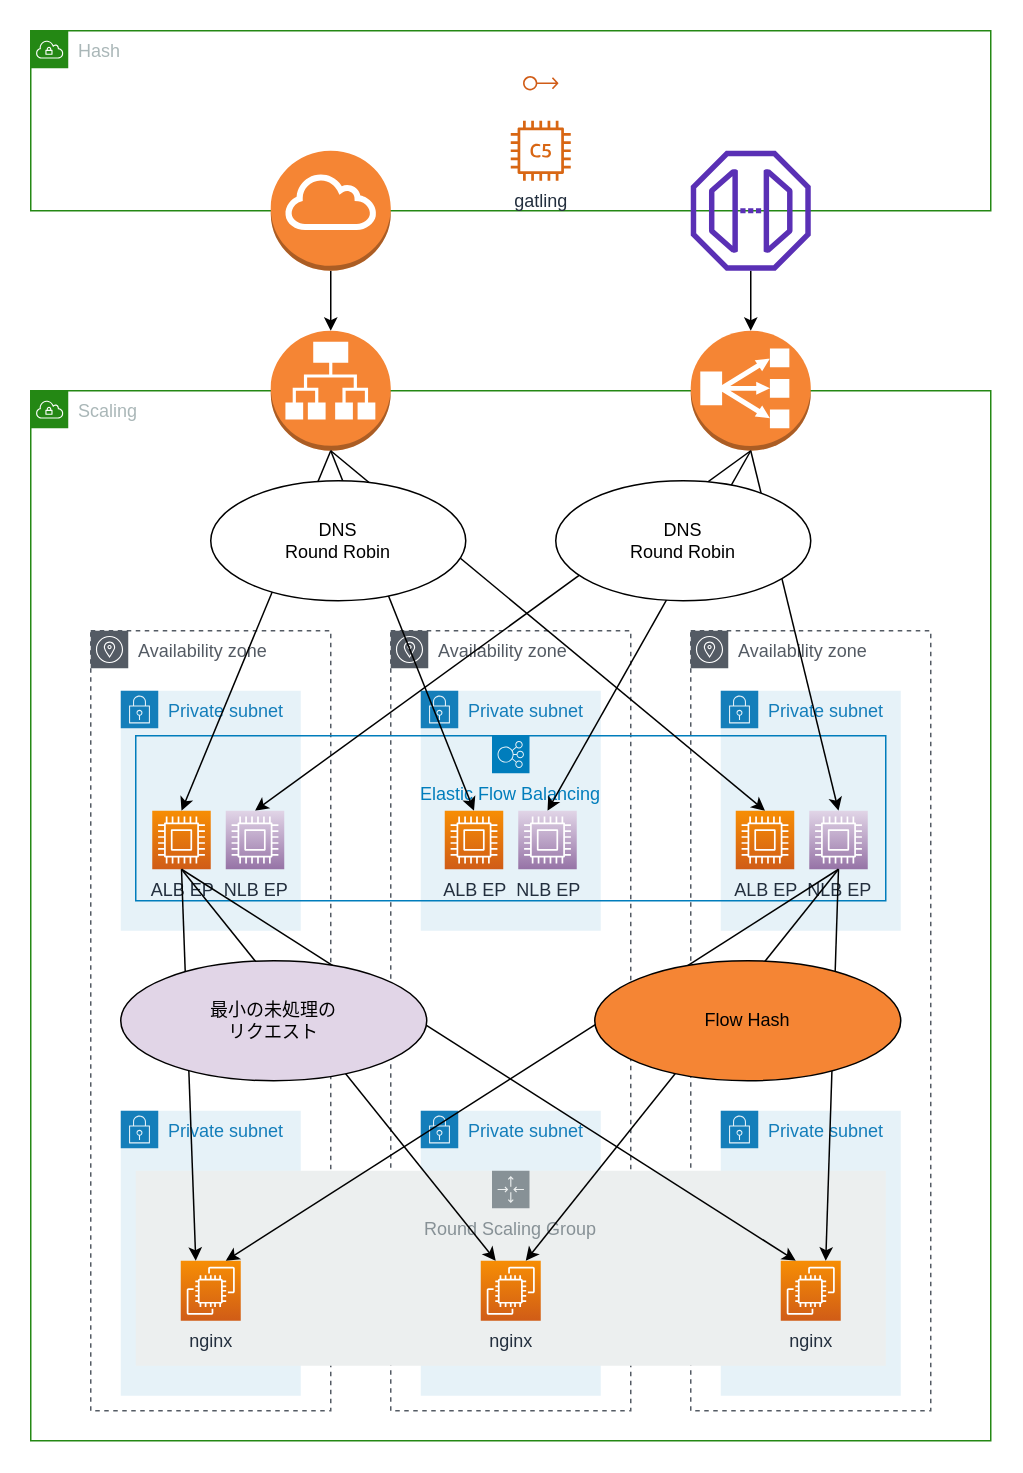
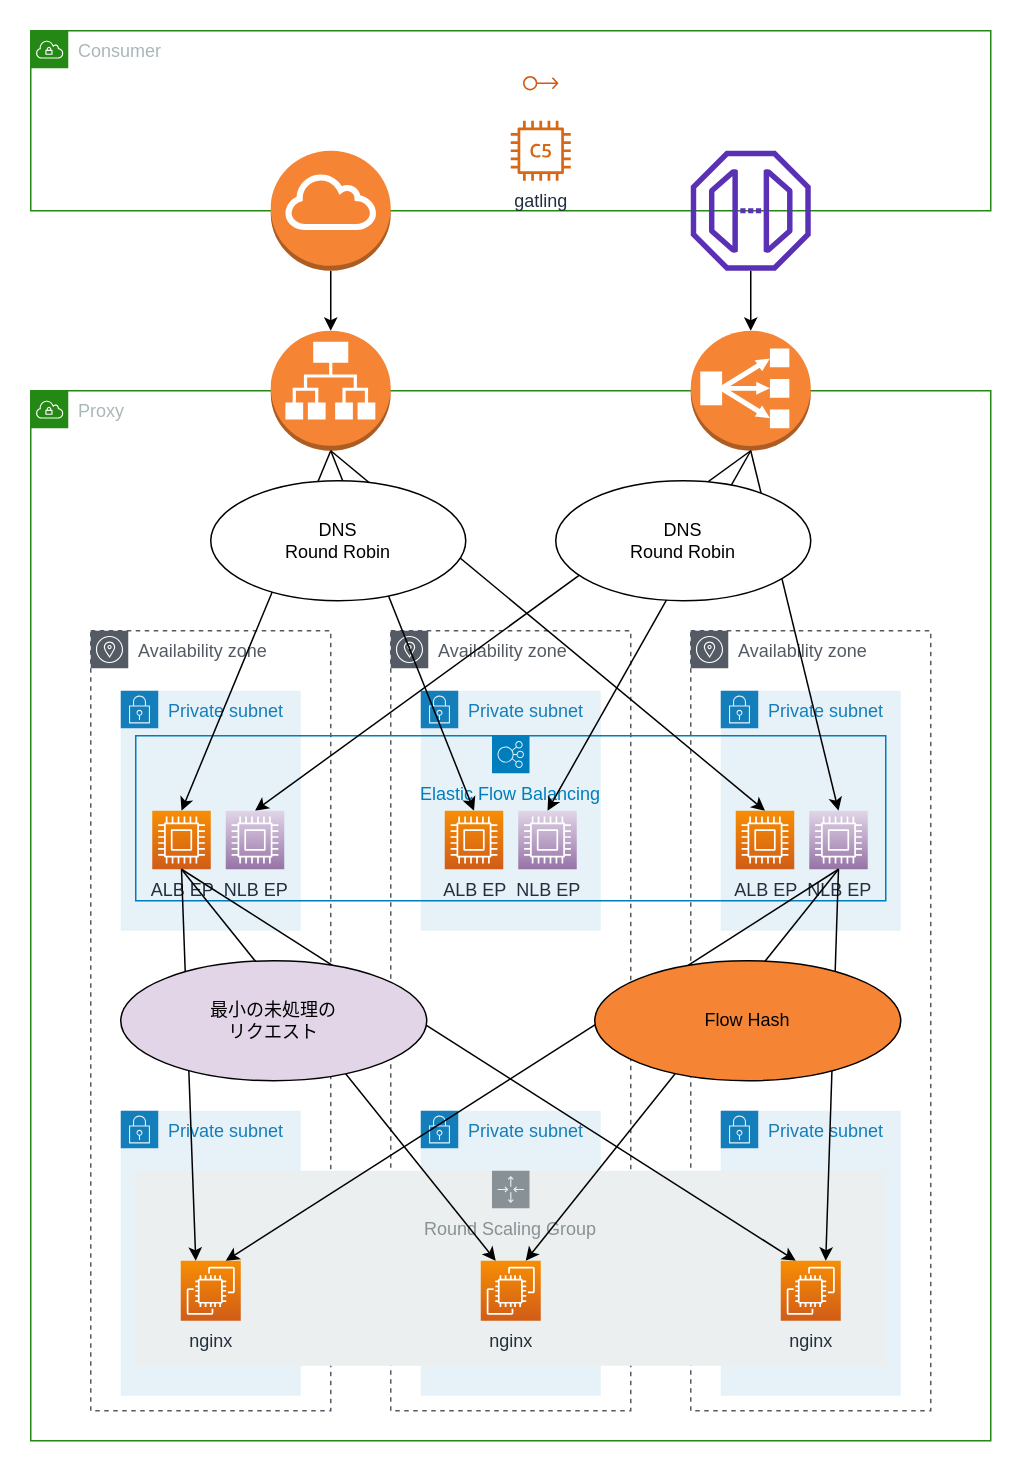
(99, 52) -> (119, 52)
(109, 412) -> (104, 412)
